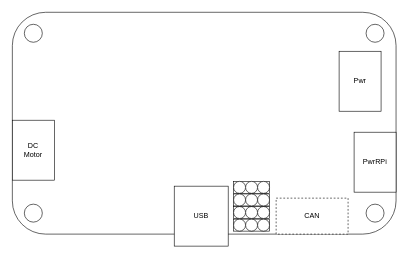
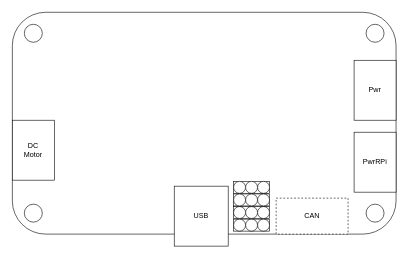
(360, 81) -> (375, 90)
